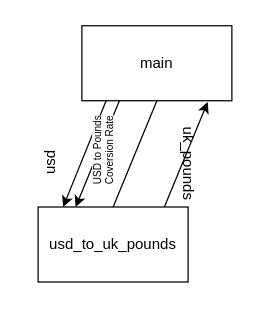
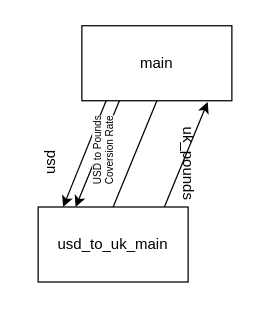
(113, 244) -> (113, 244)
